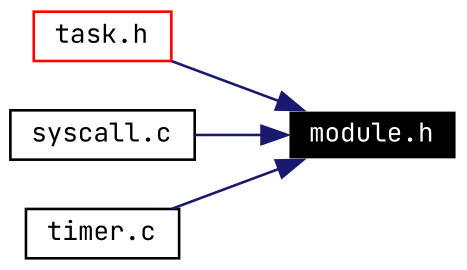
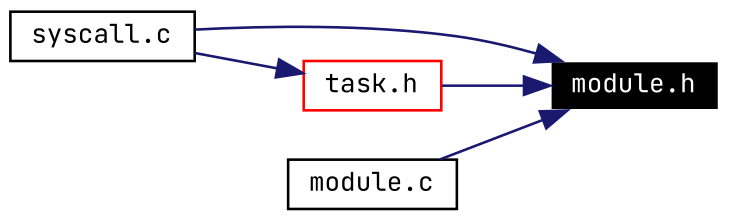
none -> (236, 61)
(103, 234) -> (373, 184)
